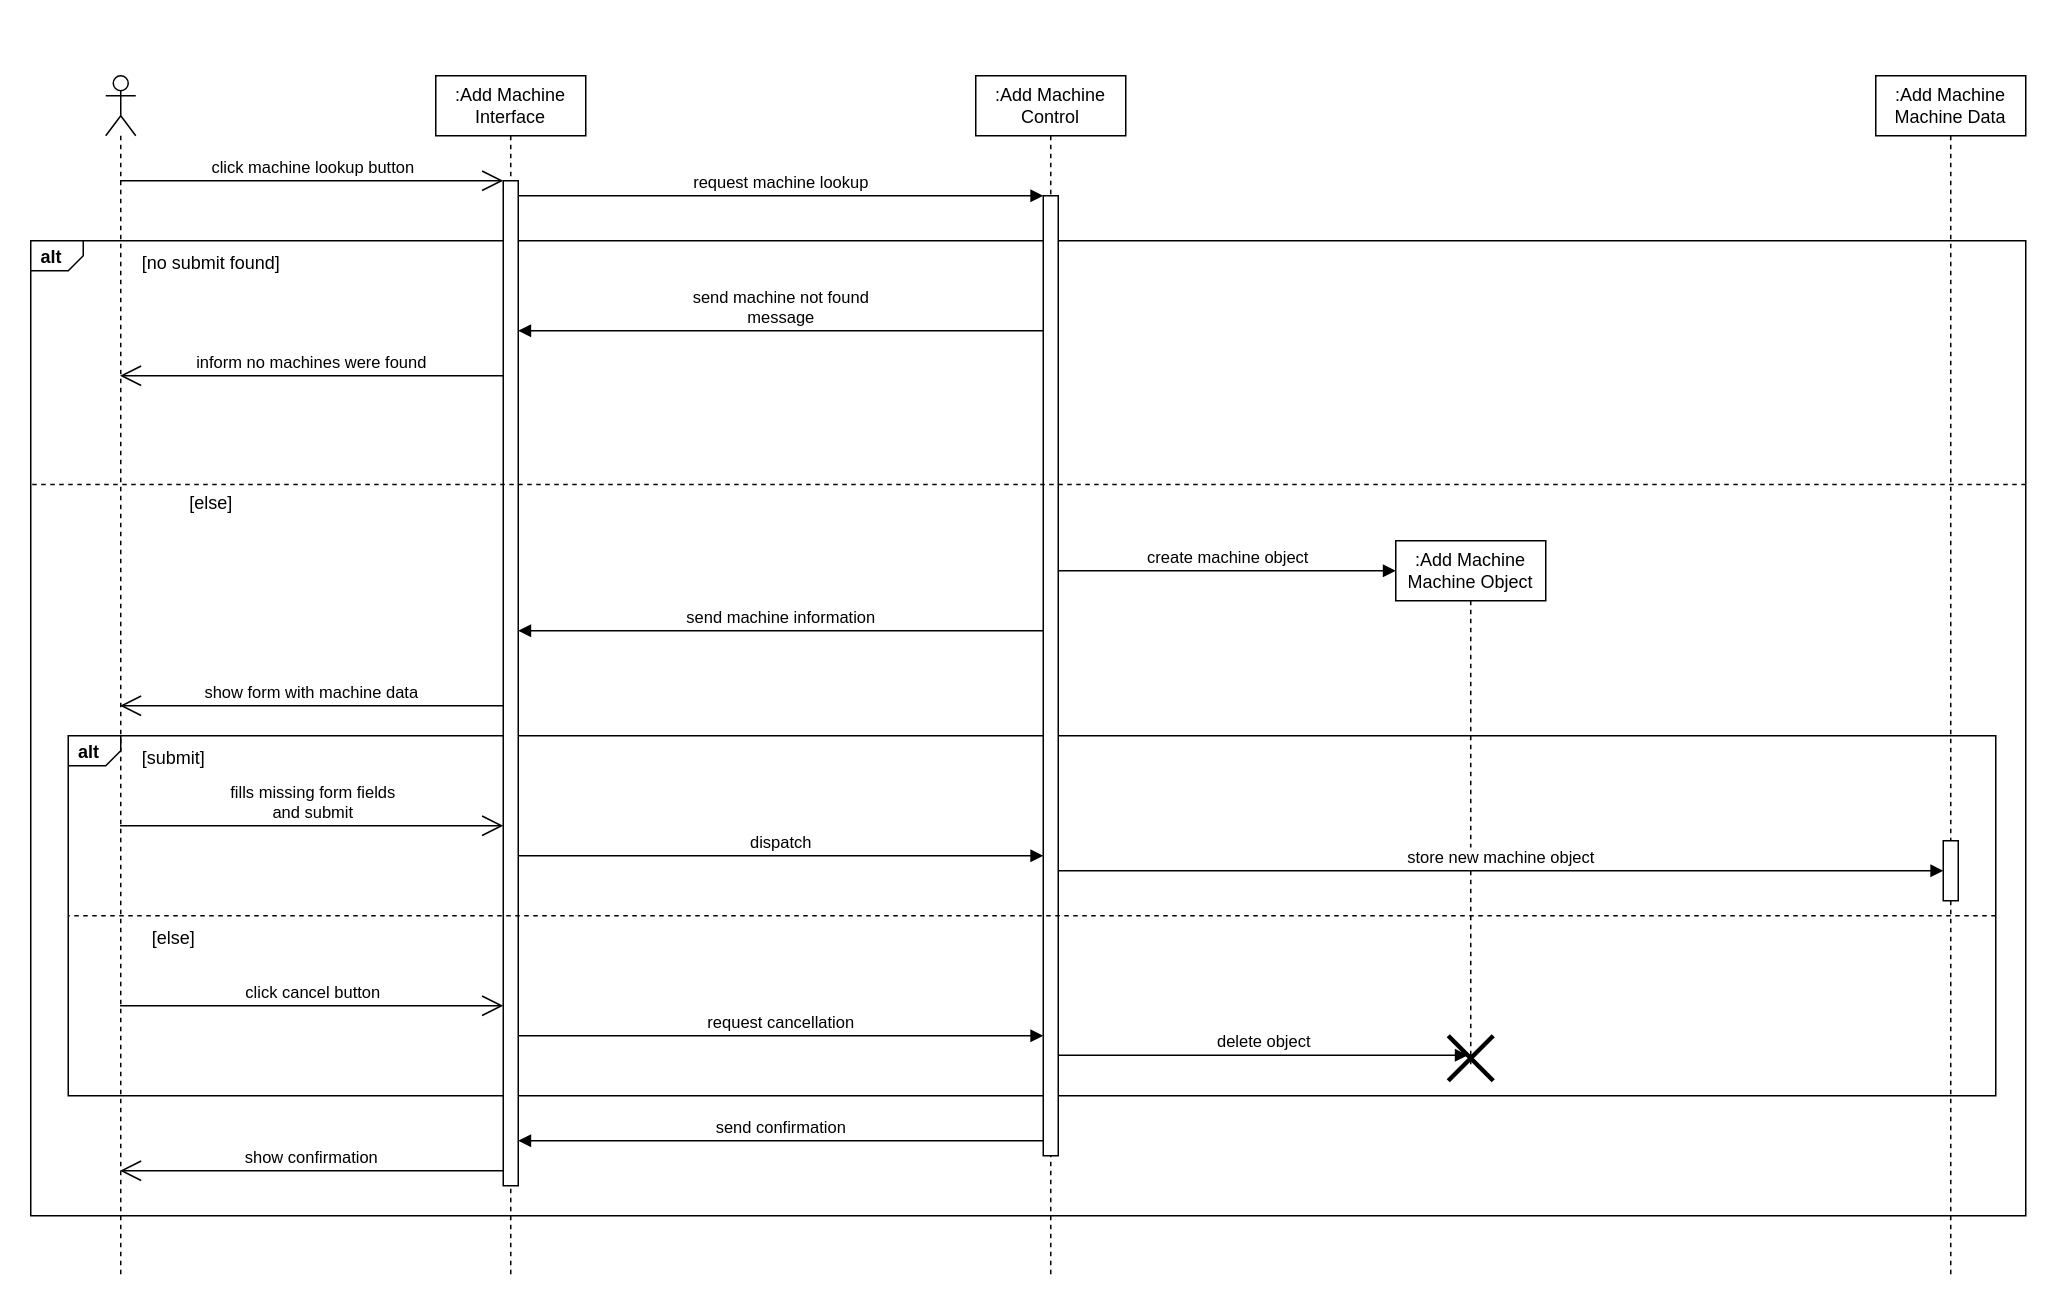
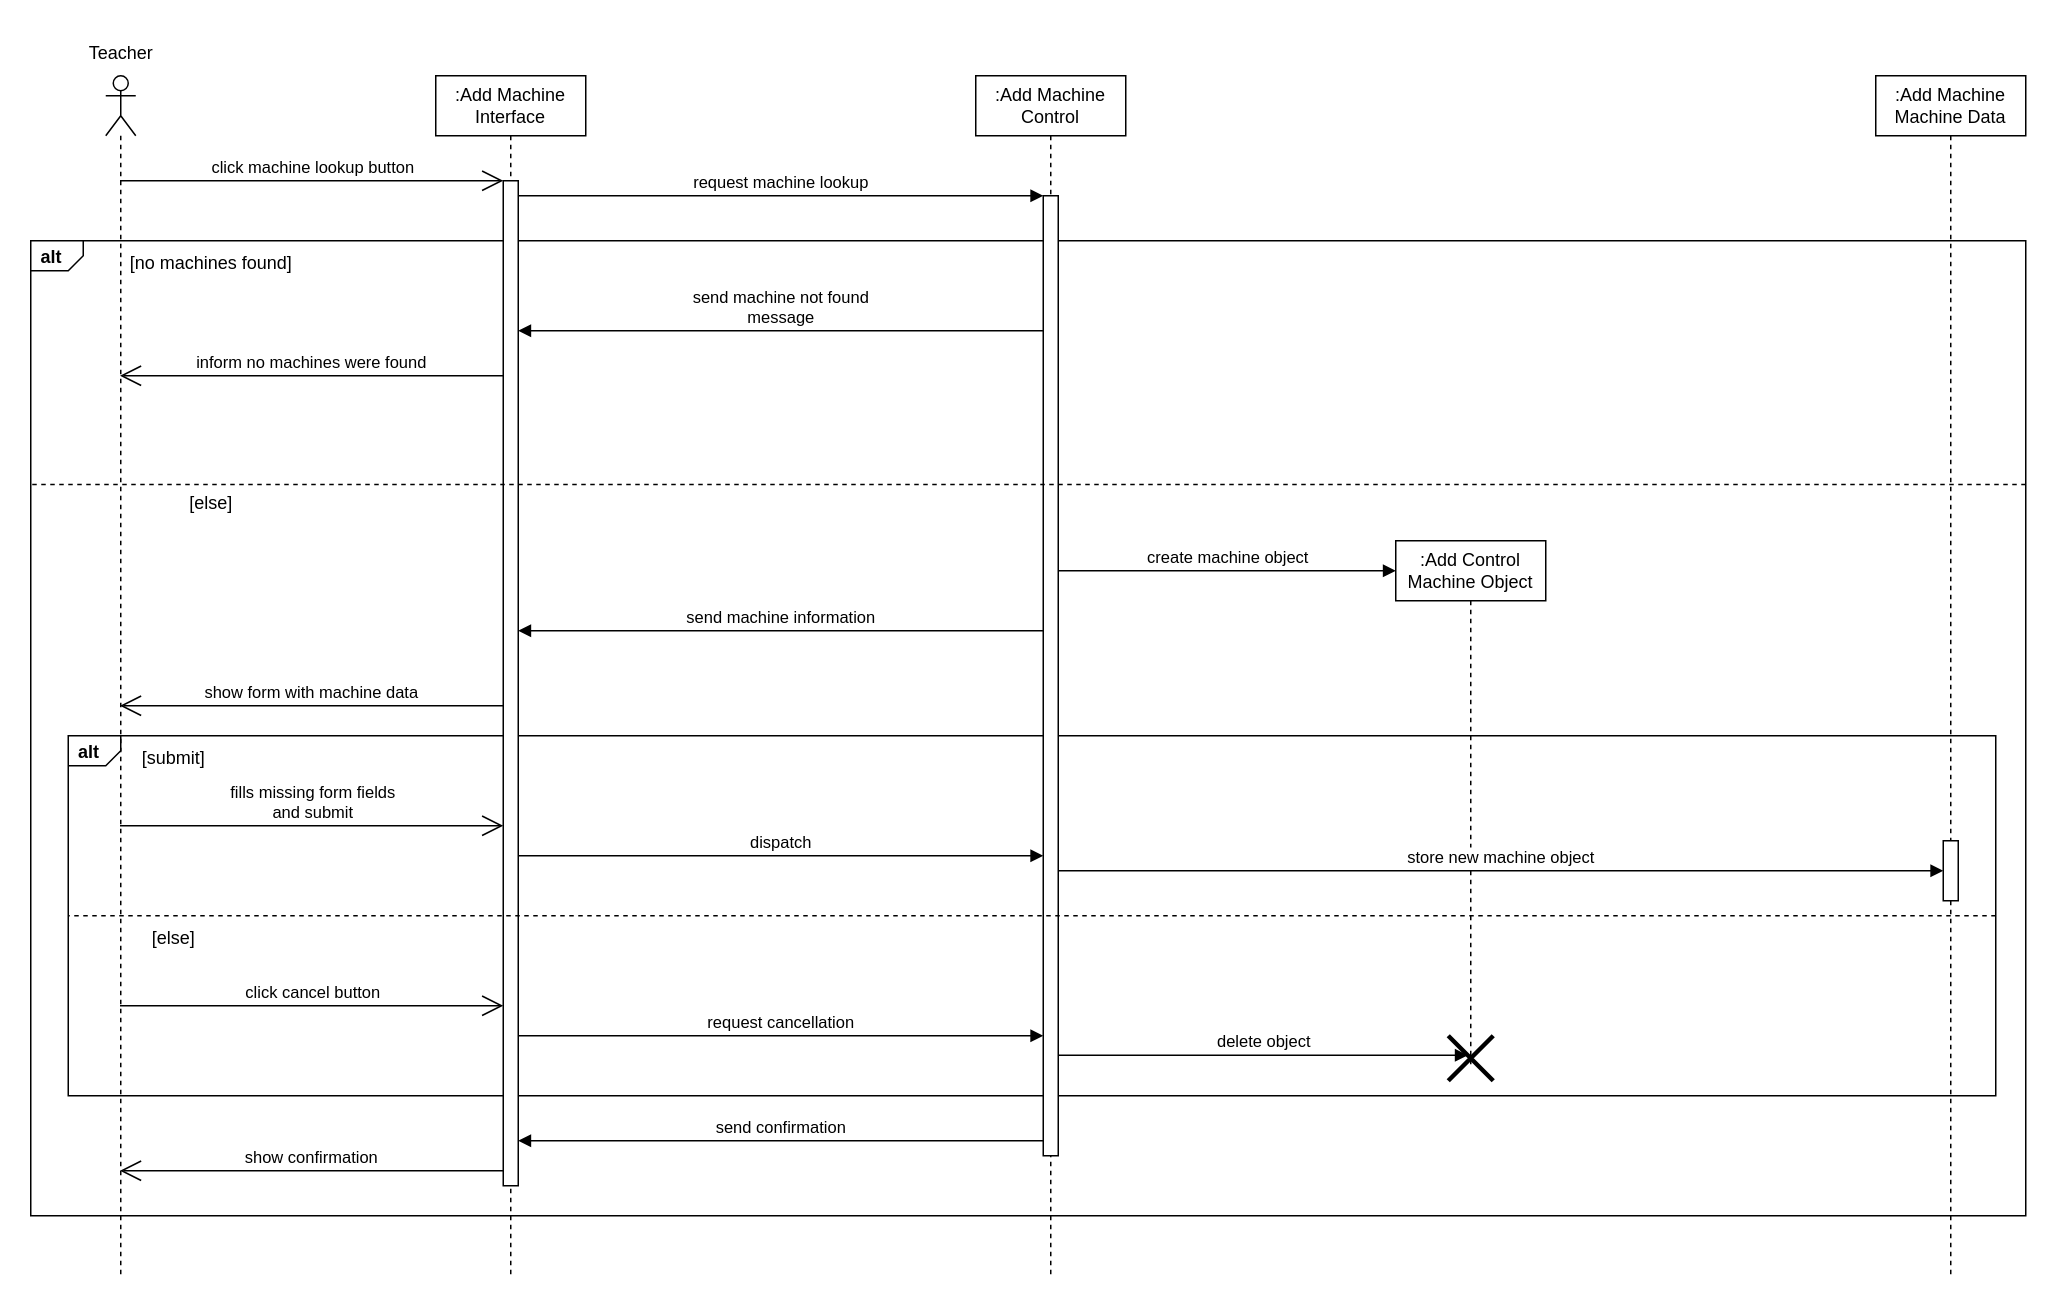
none -> (121, 53)
(212, 263) -> (212, 263)
(1471, 571) -> (1471, 571)
